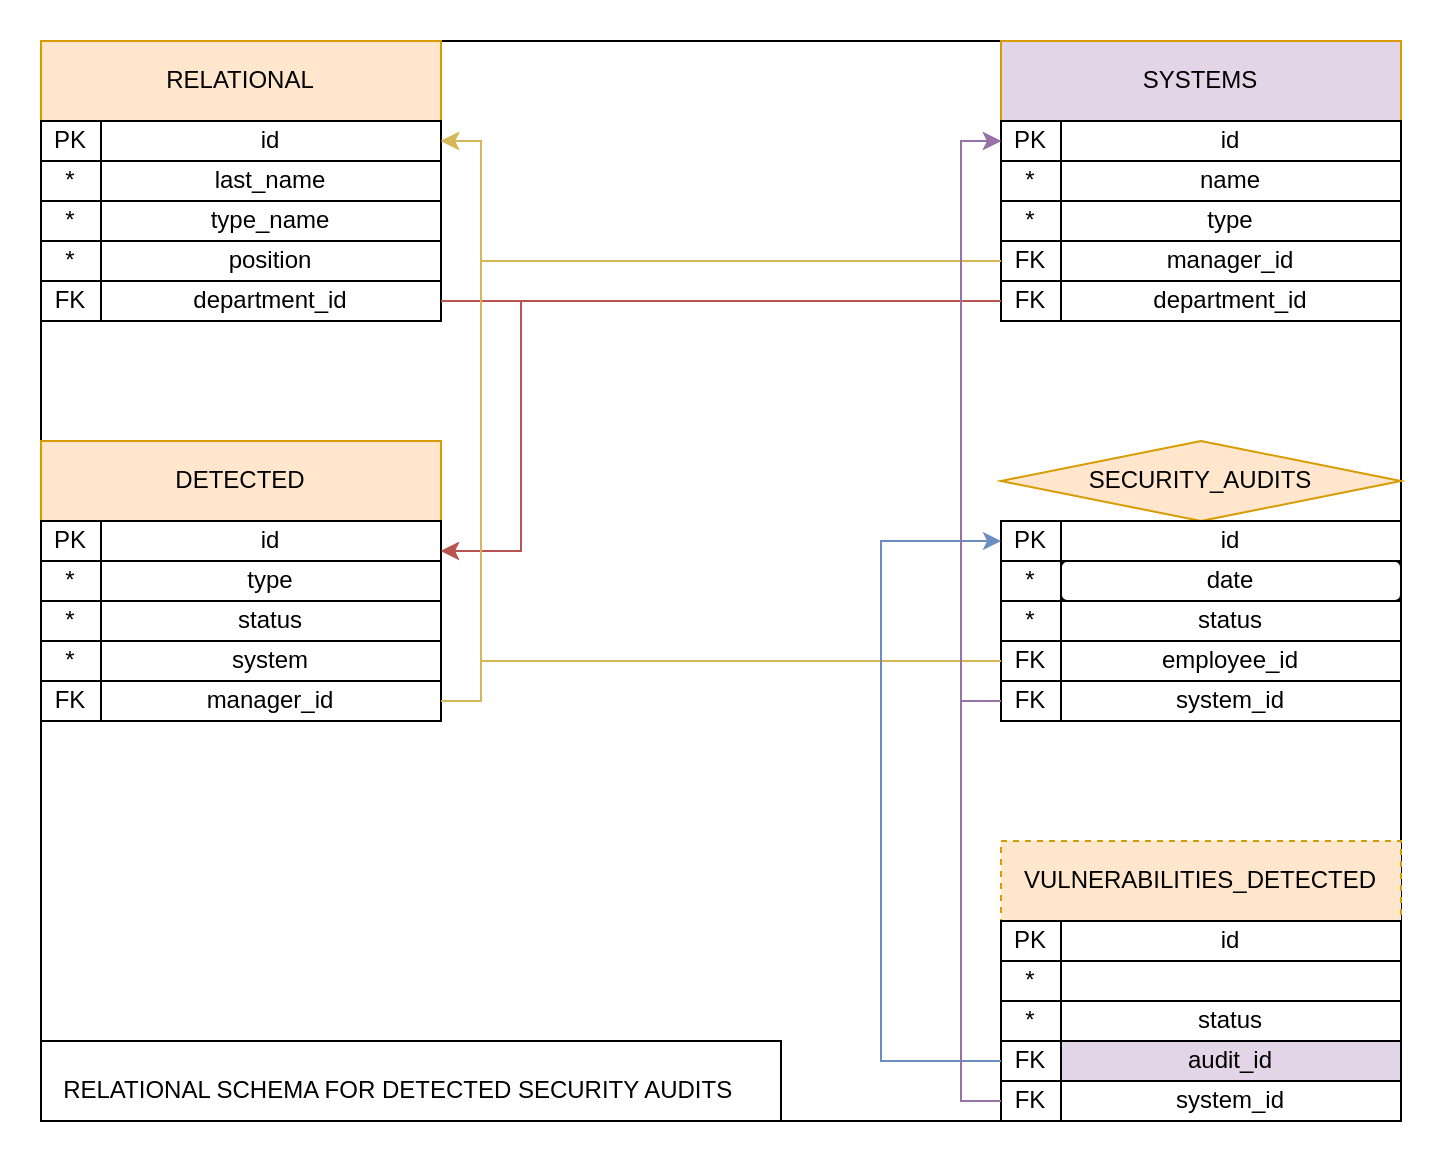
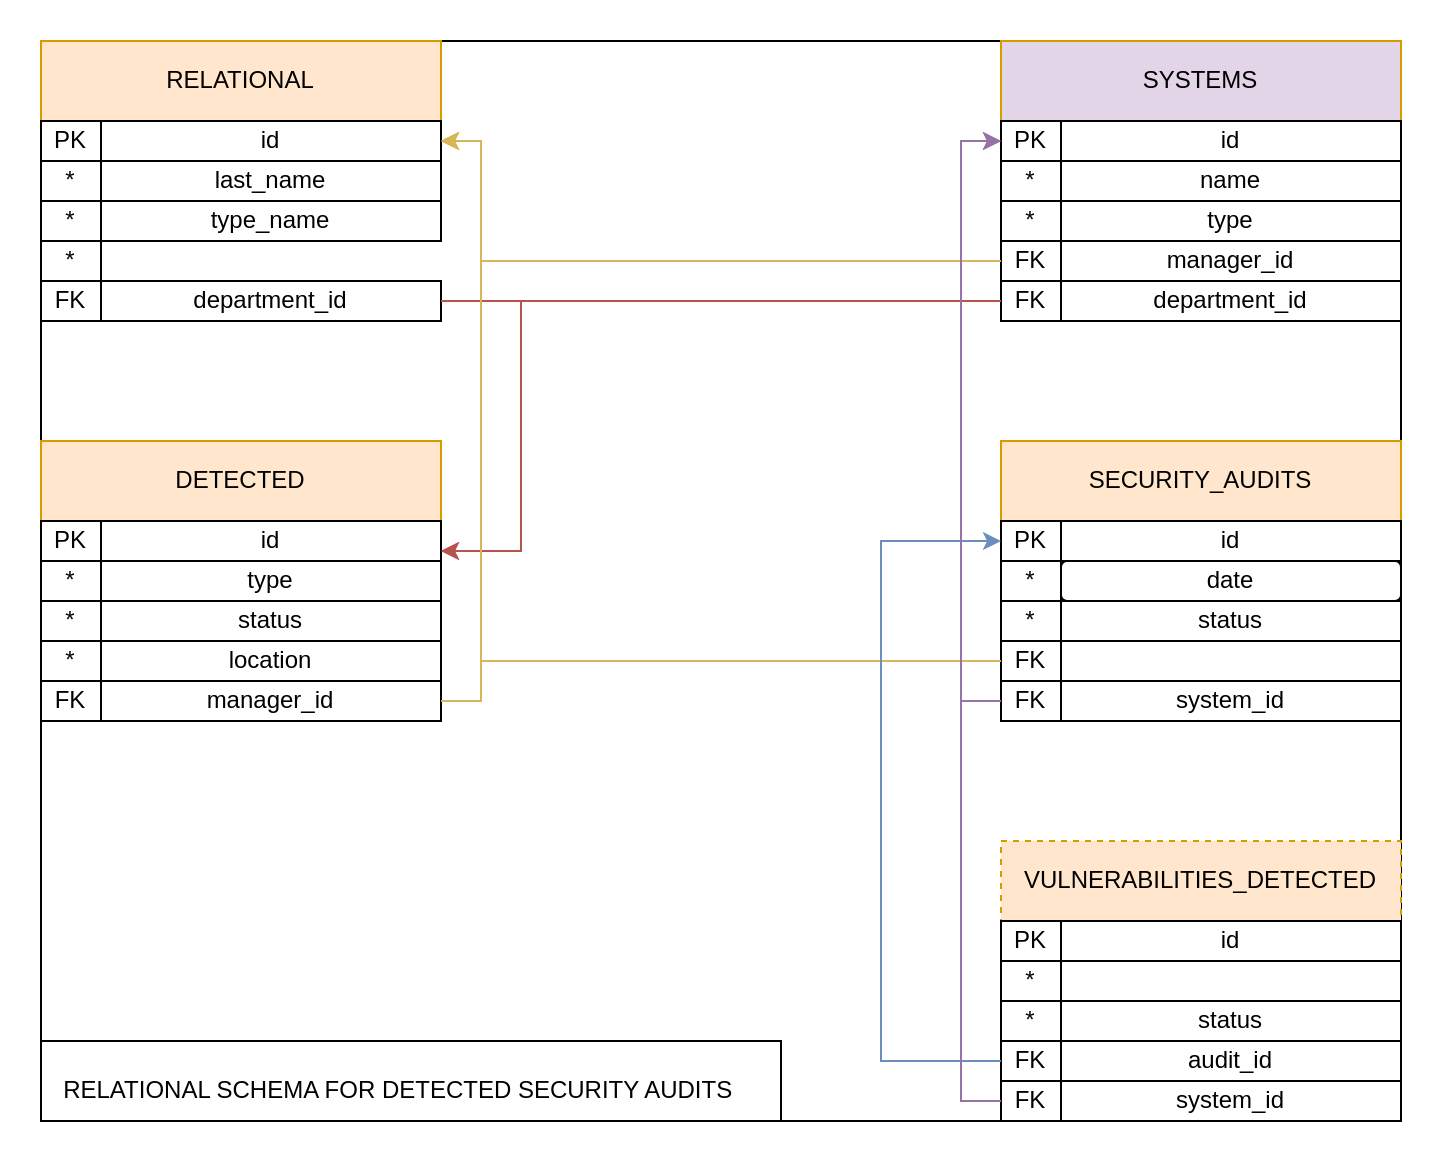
(271, 261) -> none
(1201, 481) -> (1201, 481)
(271, 661) -> (271, 661)
(1231, 661) -> none
(1231, 1061) -> (1231, 1061)
